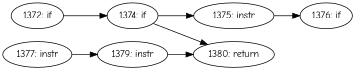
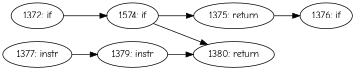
(133, 16) -> (133, 16)
(234, 16) -> (234, 16)
